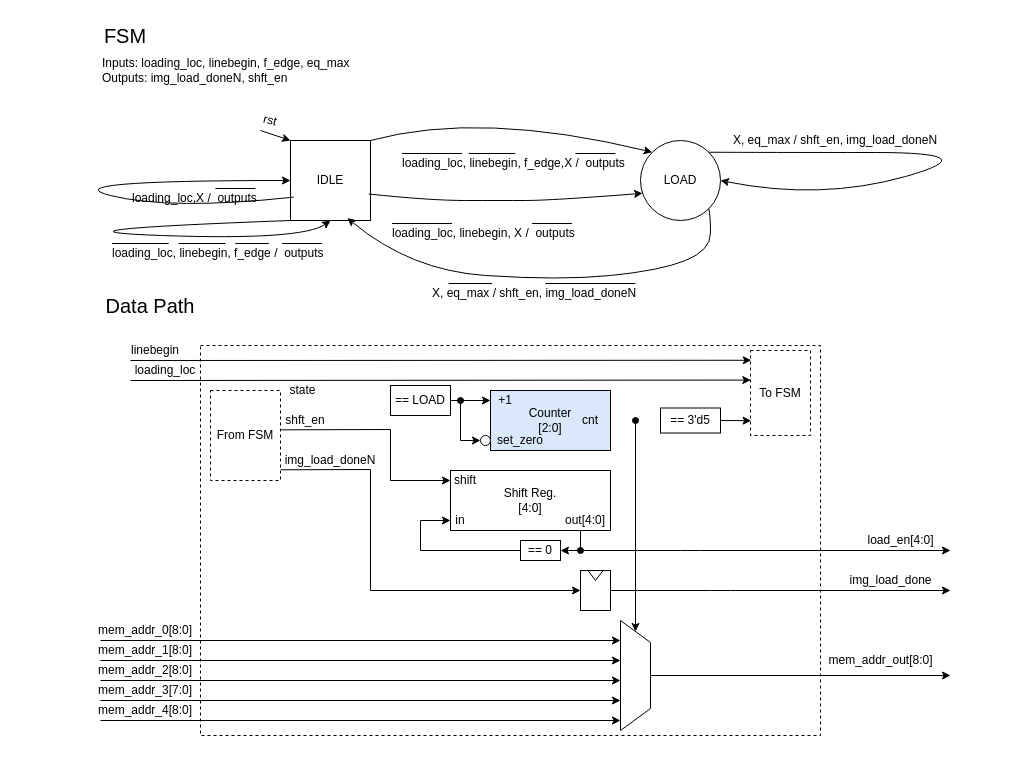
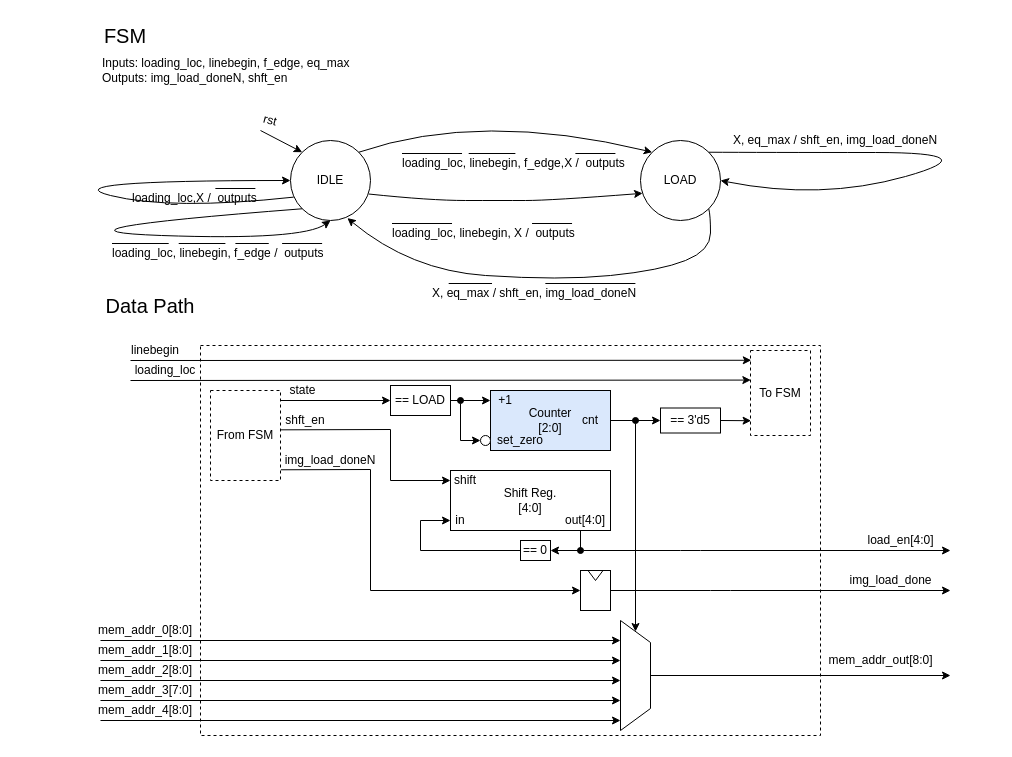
(331, 181) -> (331, 181)
none -> (332, 401)
none -> (632, 421)
(541, 551) -> (536, 551)
